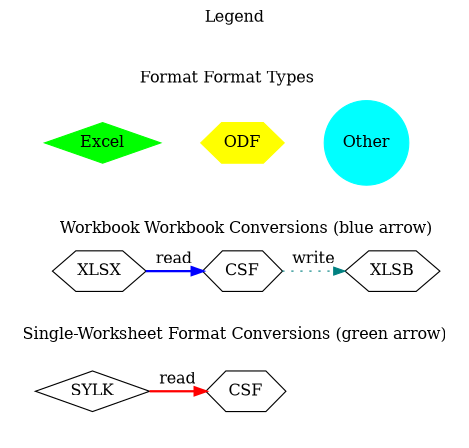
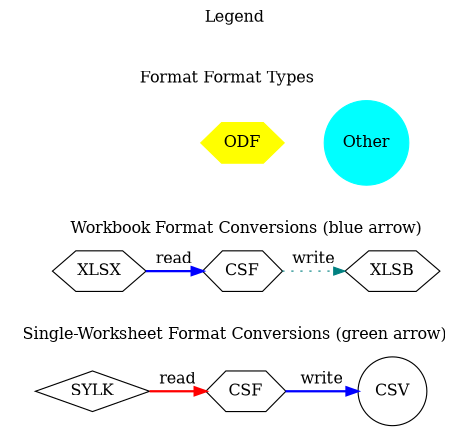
(103, 143) -> none
(246, 229) -> (246, 229)
none -> (392, 391)
